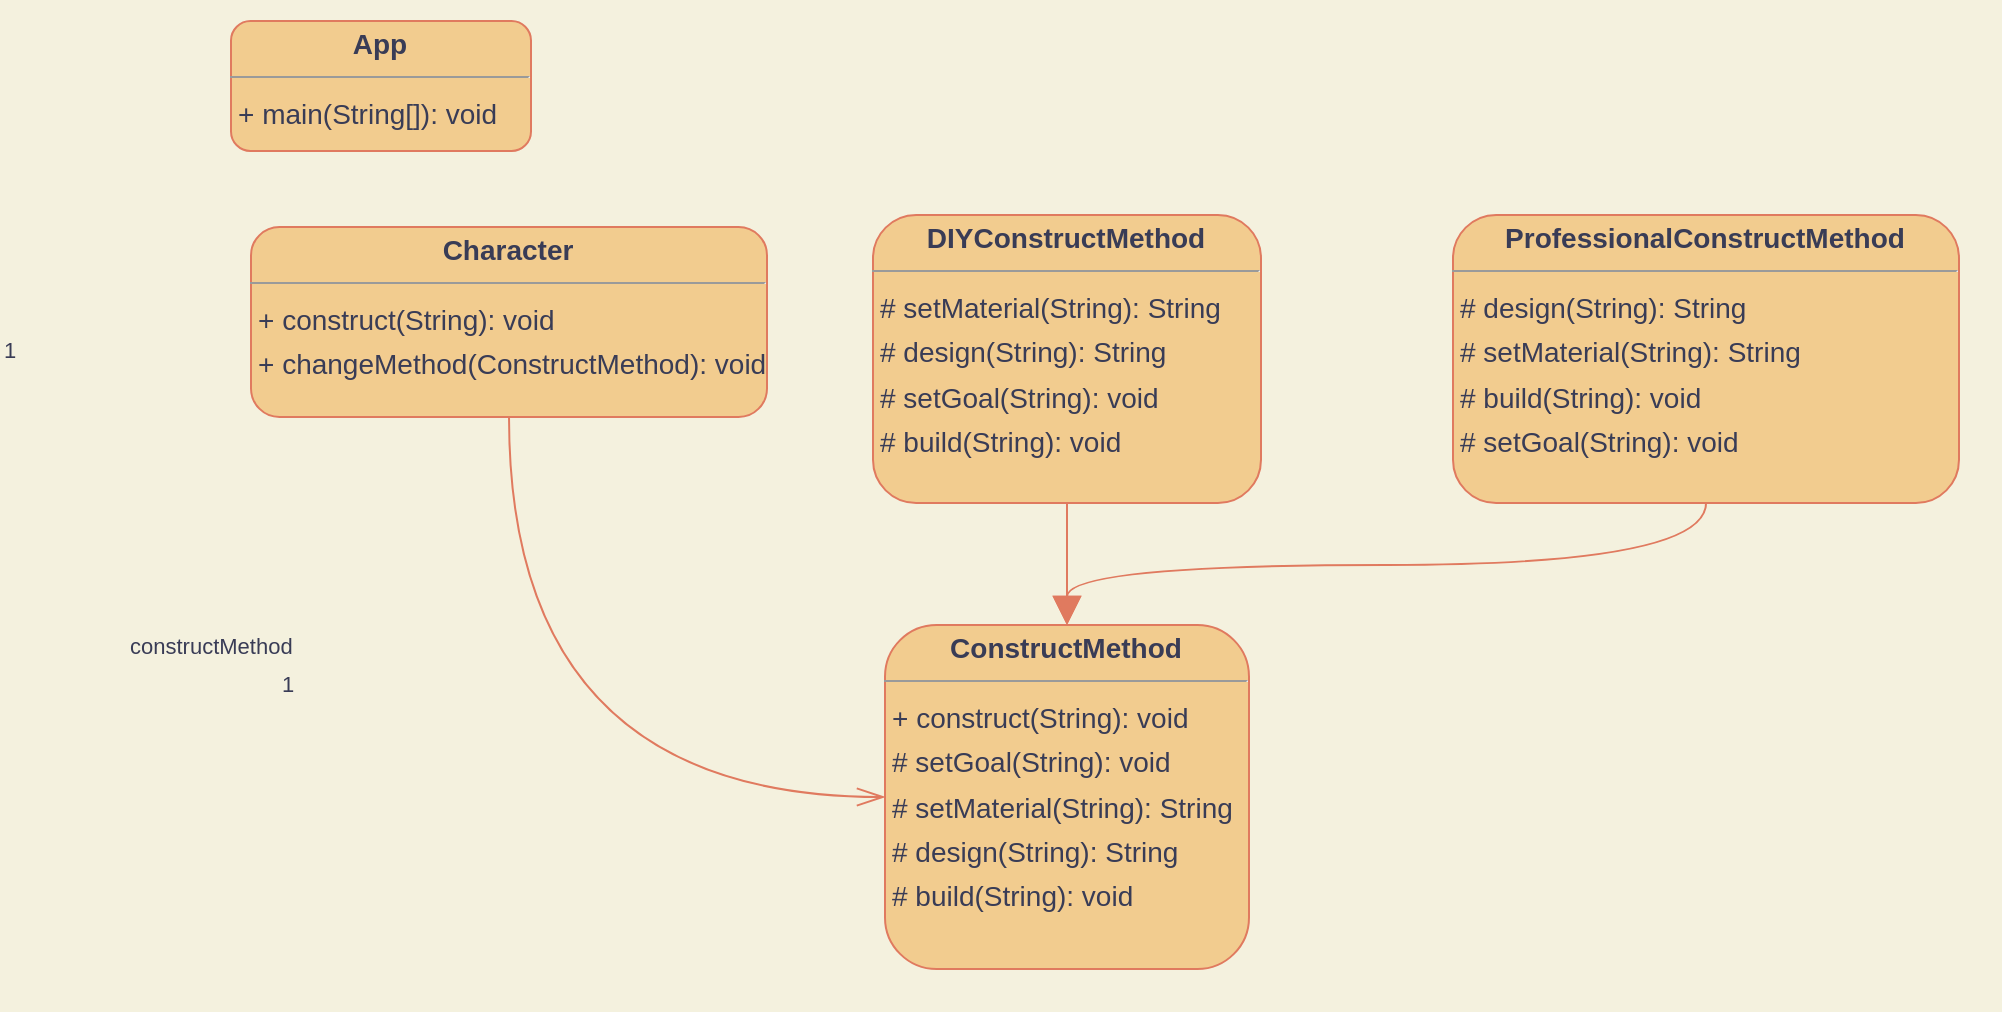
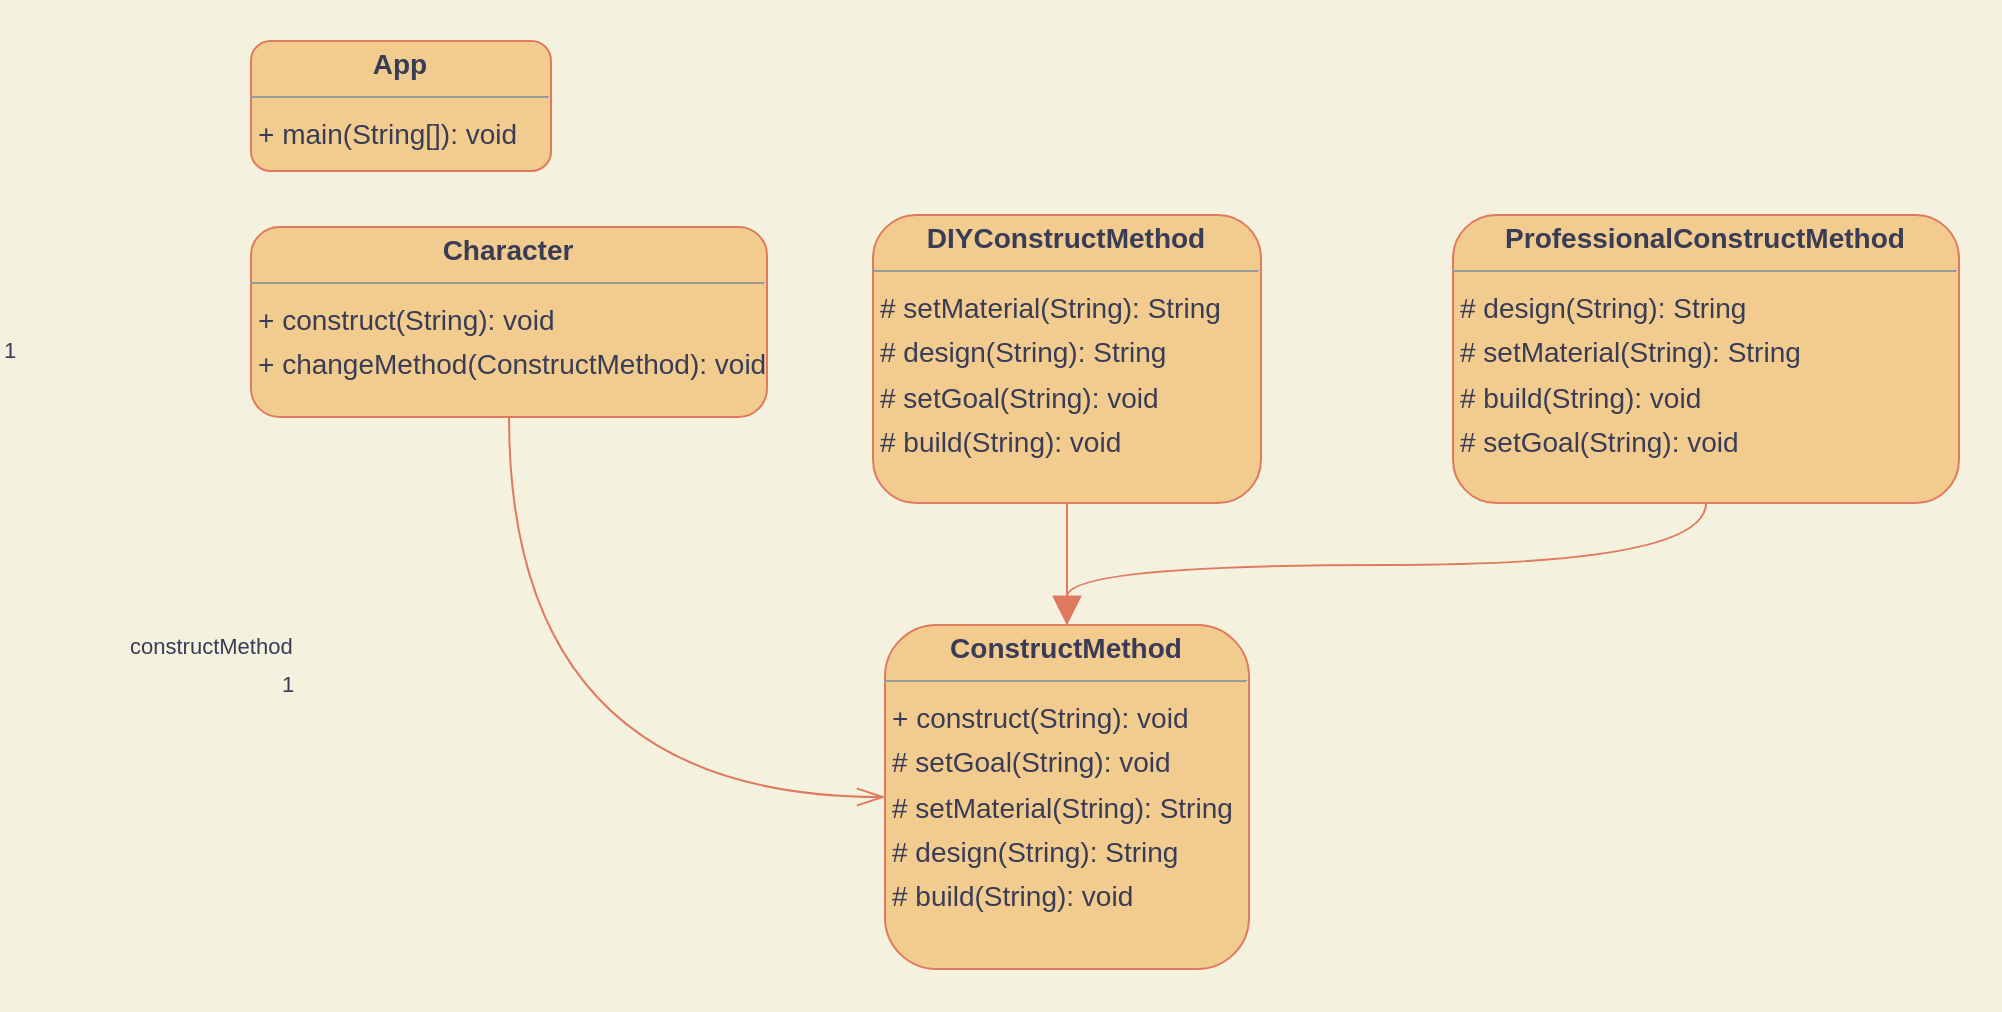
(381, 86) -> (401, 106)
